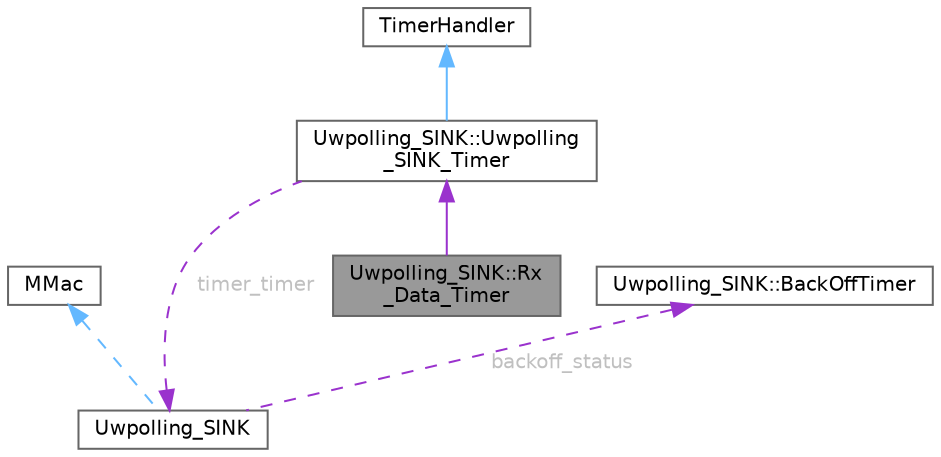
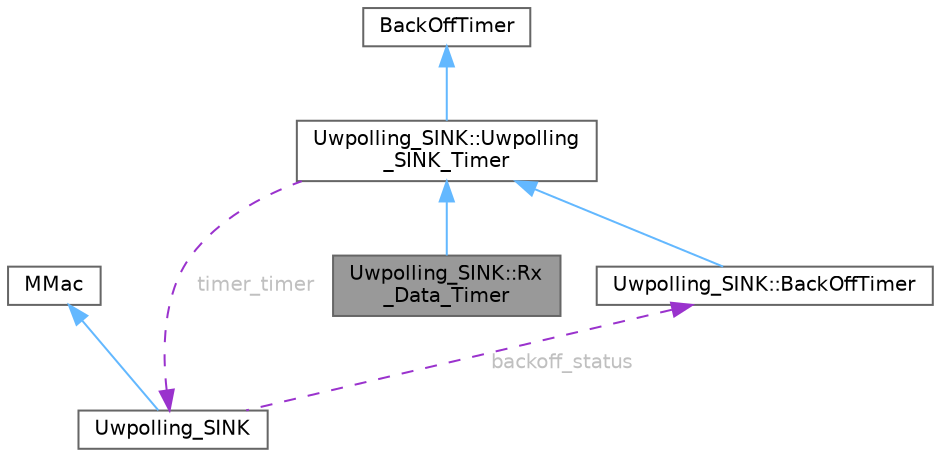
(447, 27) -> (447, 27)
none -> (629, 228)
(447, 229) -> (447, 229)
(120, 366) -> (120, 366)
